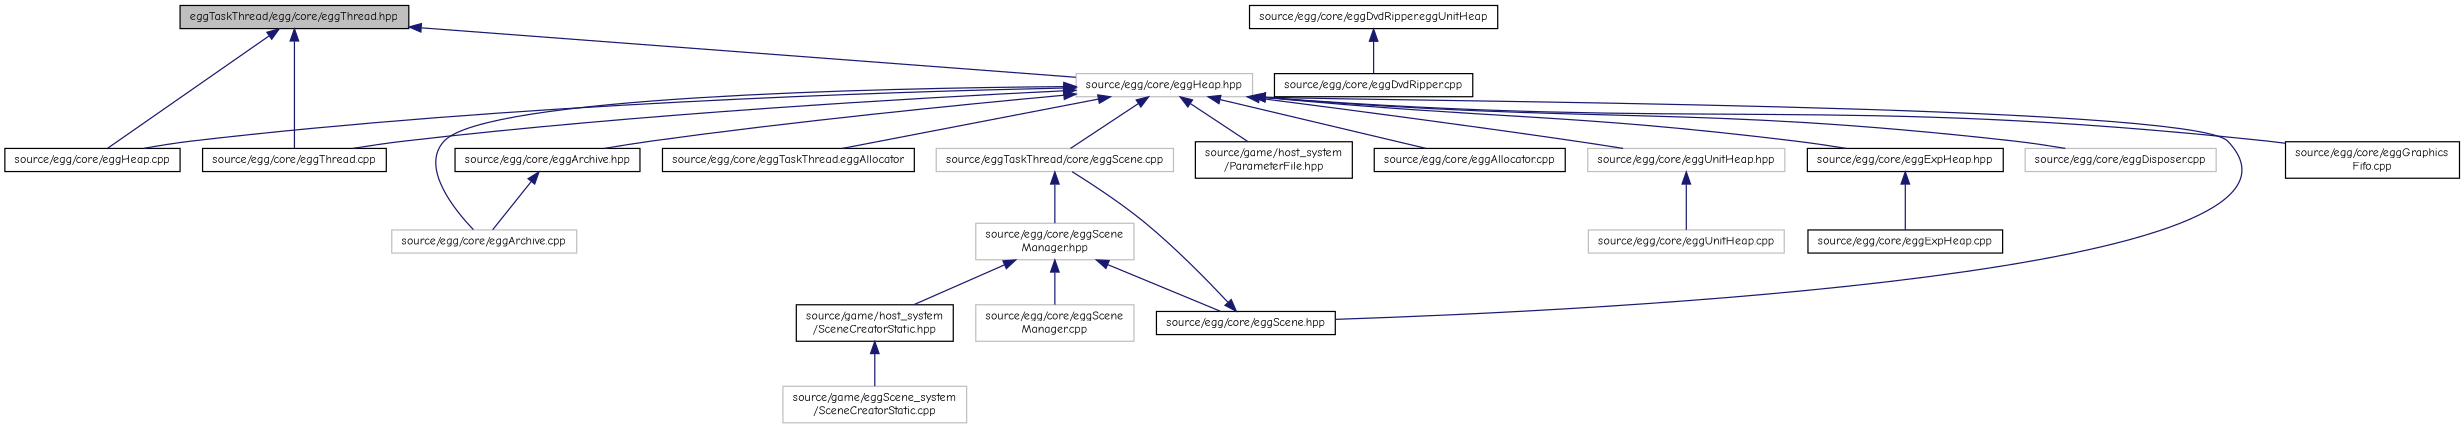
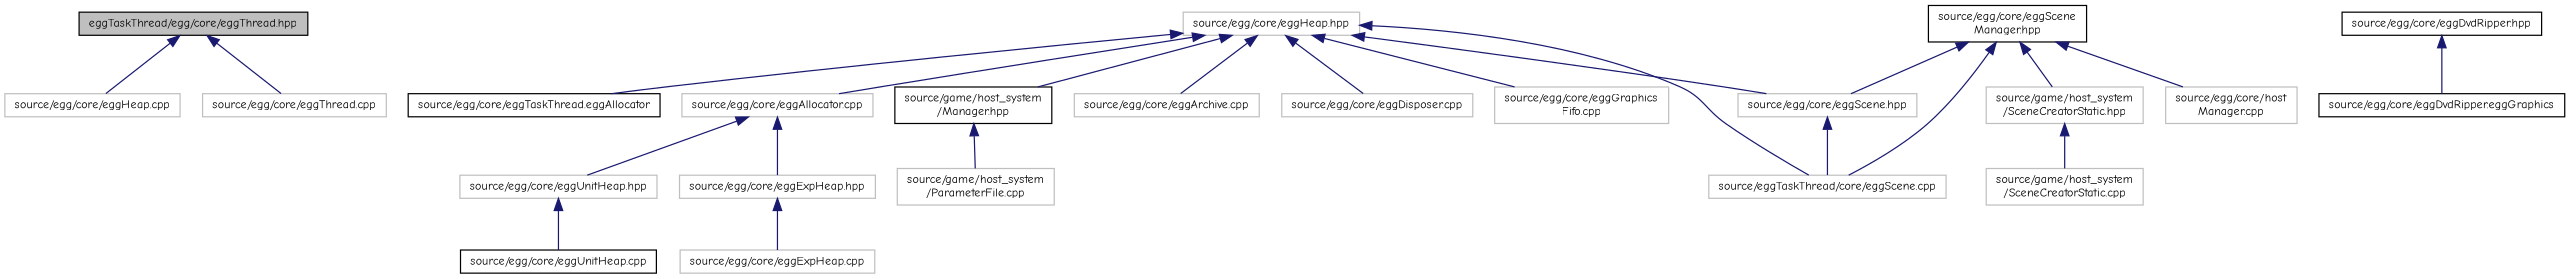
(1374, 17) -> (2442, 24)
(749, 53) -> none
(1374, 85) -> (2442, 105)
(707, 113) -> none
(488, 114) -> none
(1442, 122) -> (662, 148)
(1614, 123) -> (777, 152)
(92, 160) -> (92, 105)
(294, 160) -> (294, 105)
(548, 160) -> none
(1274, 160) -> (973, 105)
(1470, 160) -> (777, 105)
(1905, 160) -> (777, 187)
(2372, 160) -> (1582, 105)
none -> (976, 187)
(1055, 204) -> (1928, 124)
(1055, 242) -> (2007, 24)
(1686, 242) -> (558, 262)
(1905, 242) -> (777, 262)
(875, 323) -> (2065, 105)
(1055, 323) -> (2231, 105)
(1246, 323) -> (1827, 105)
(875, 405) -> (2065, 187)
